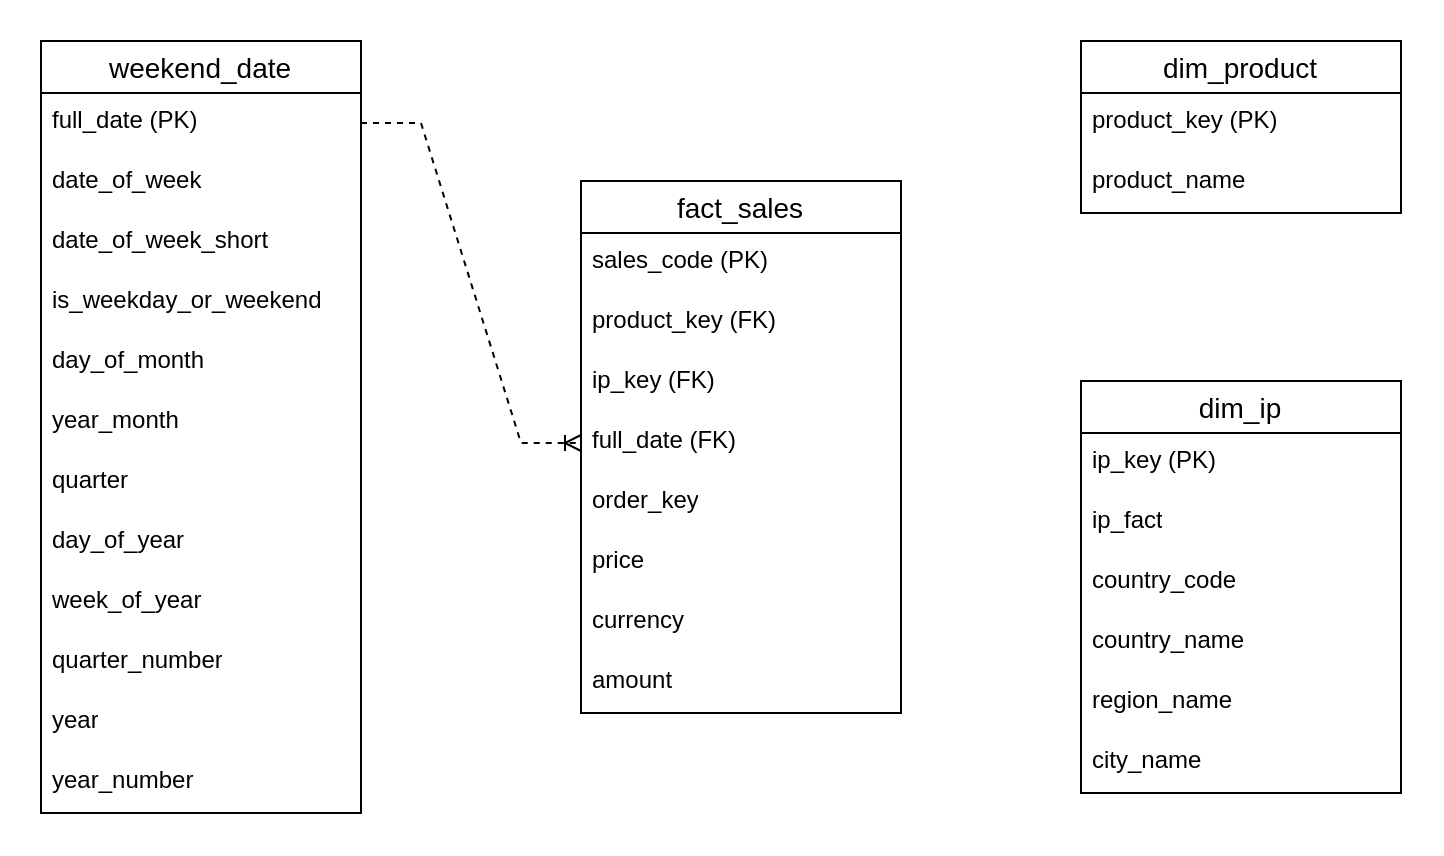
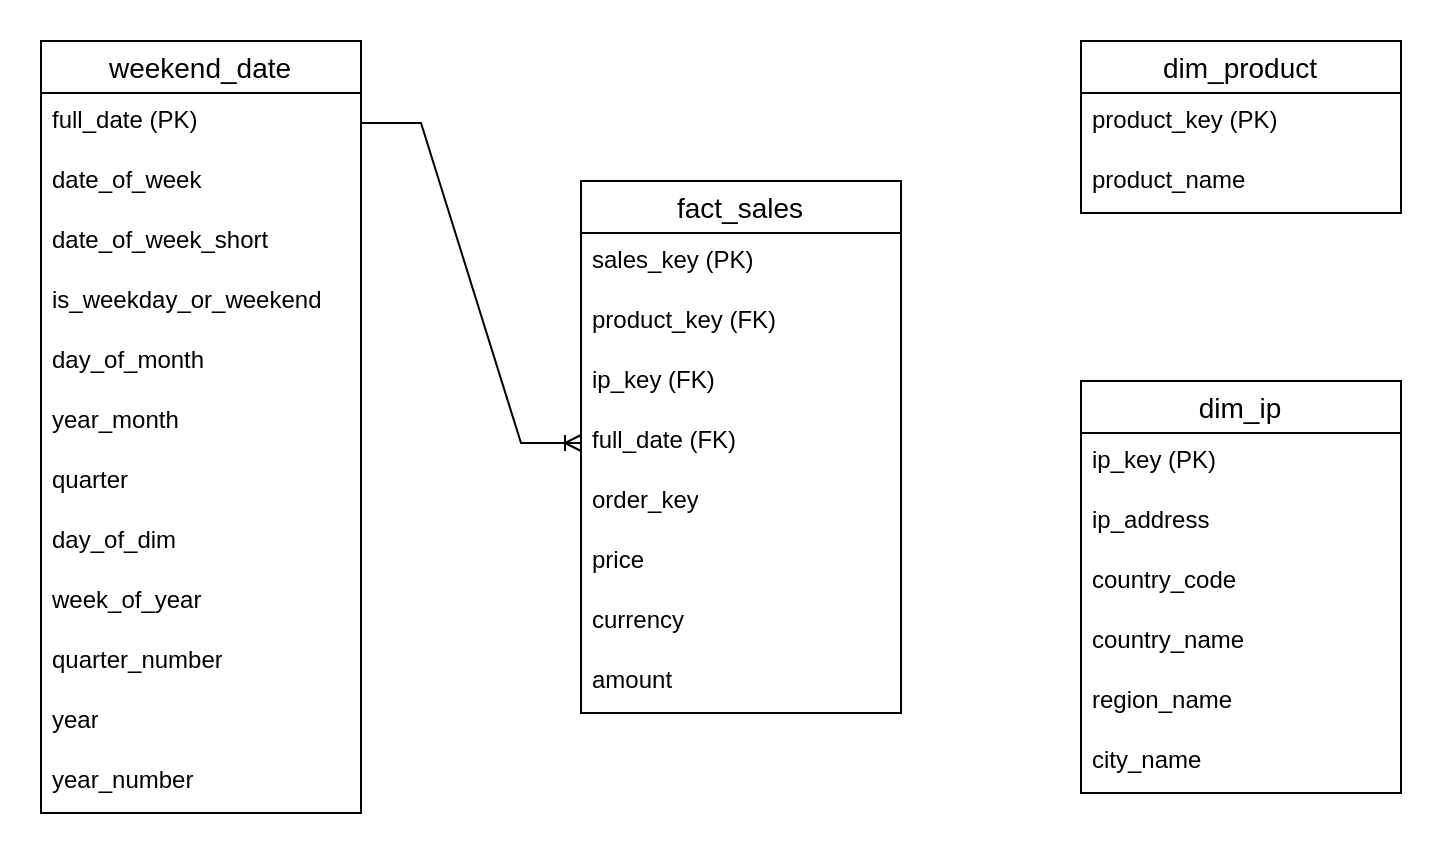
(688, 261) -> (681, 261)
(471, 283) -> (471, 283)
(1137, 521) -> (1157, 521)
(127, 541) -> (117, 541)
